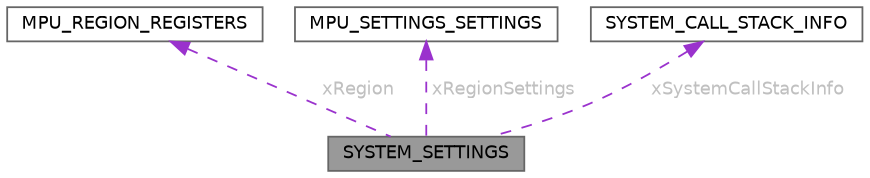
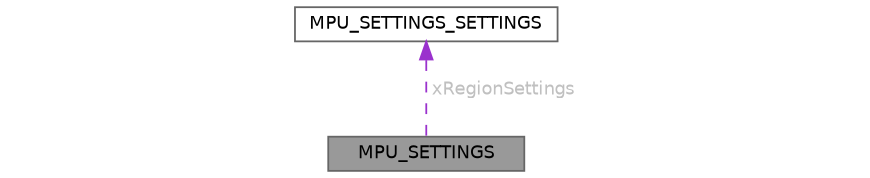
(135, 24) -> none
(727, 24) -> none
(426, 154) -> (426, 154)
